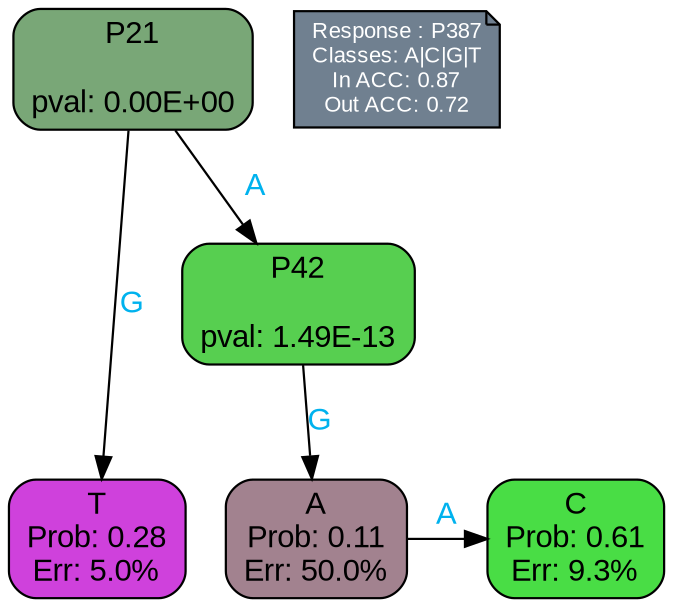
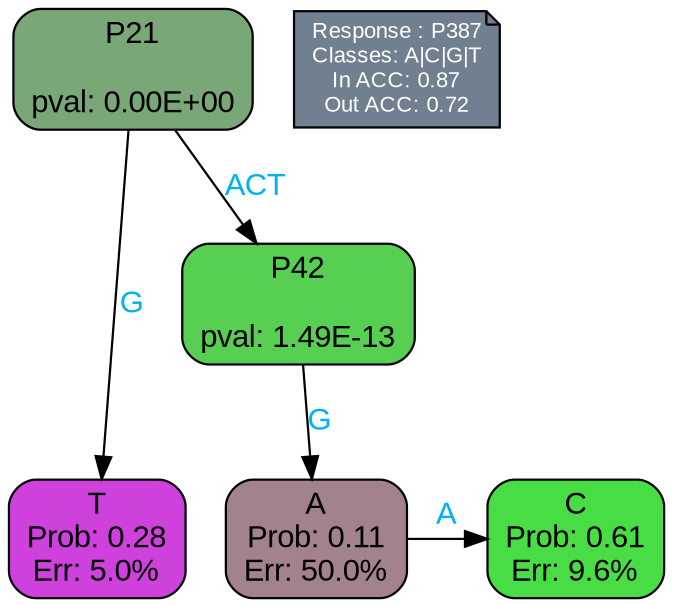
(256, 187) -> (256, 187)
(576, 539) -> (576, 539)
